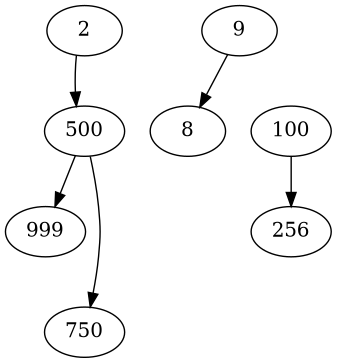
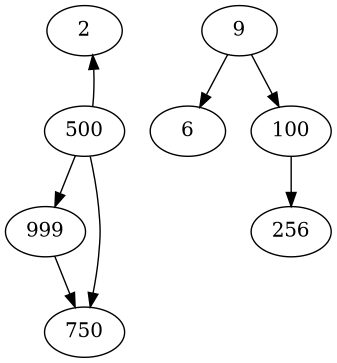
(75, 74) -> (94, 88)
none -> (262, 74)
(188, 131) -> (188, 131)
none -> (62, 275)
